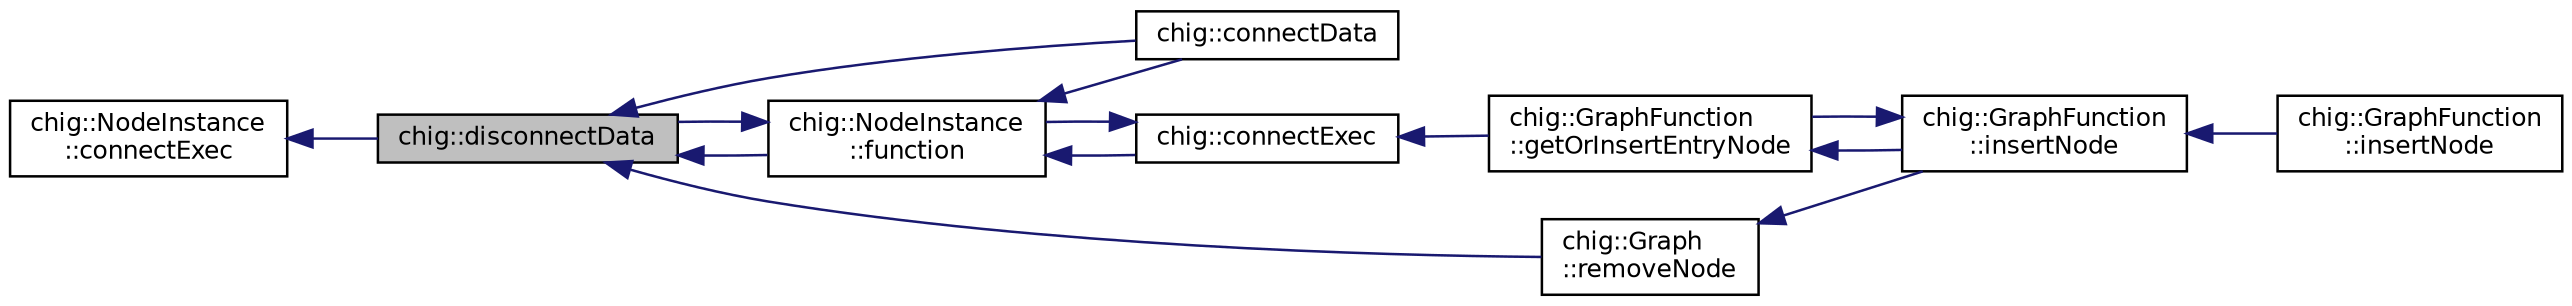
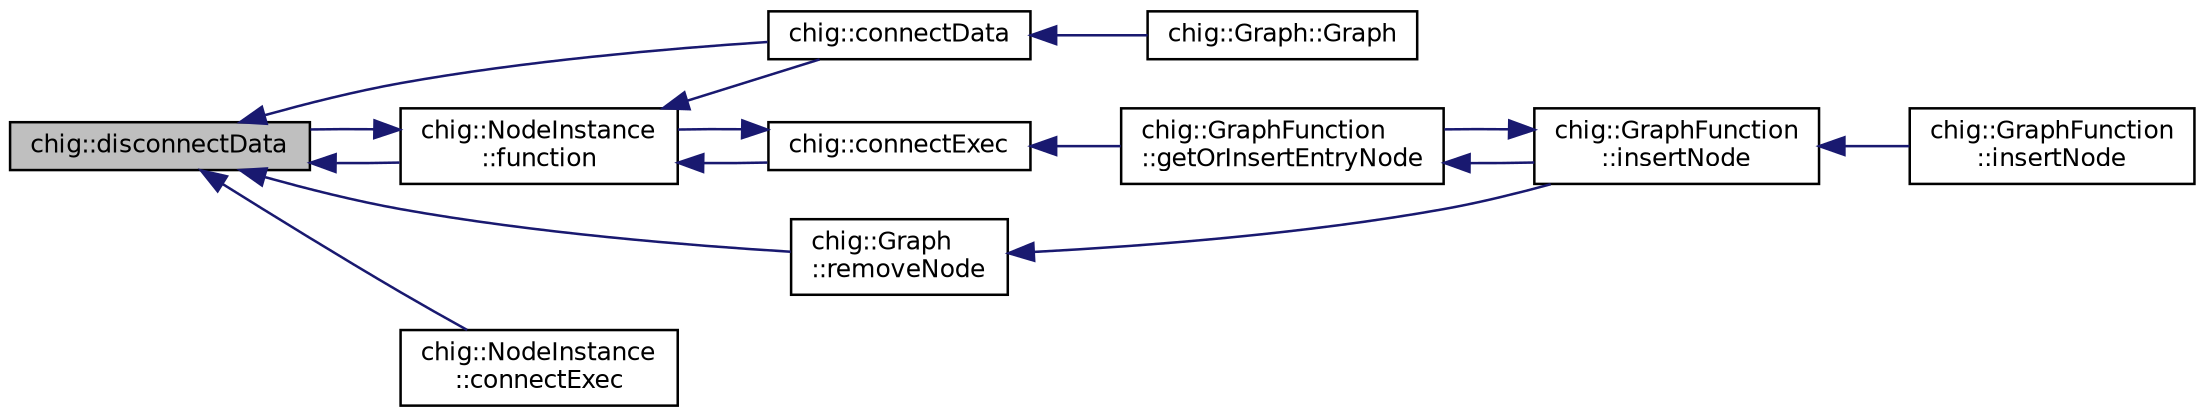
none -> (1282, 35)
(345, 139) -> (344, 259)
